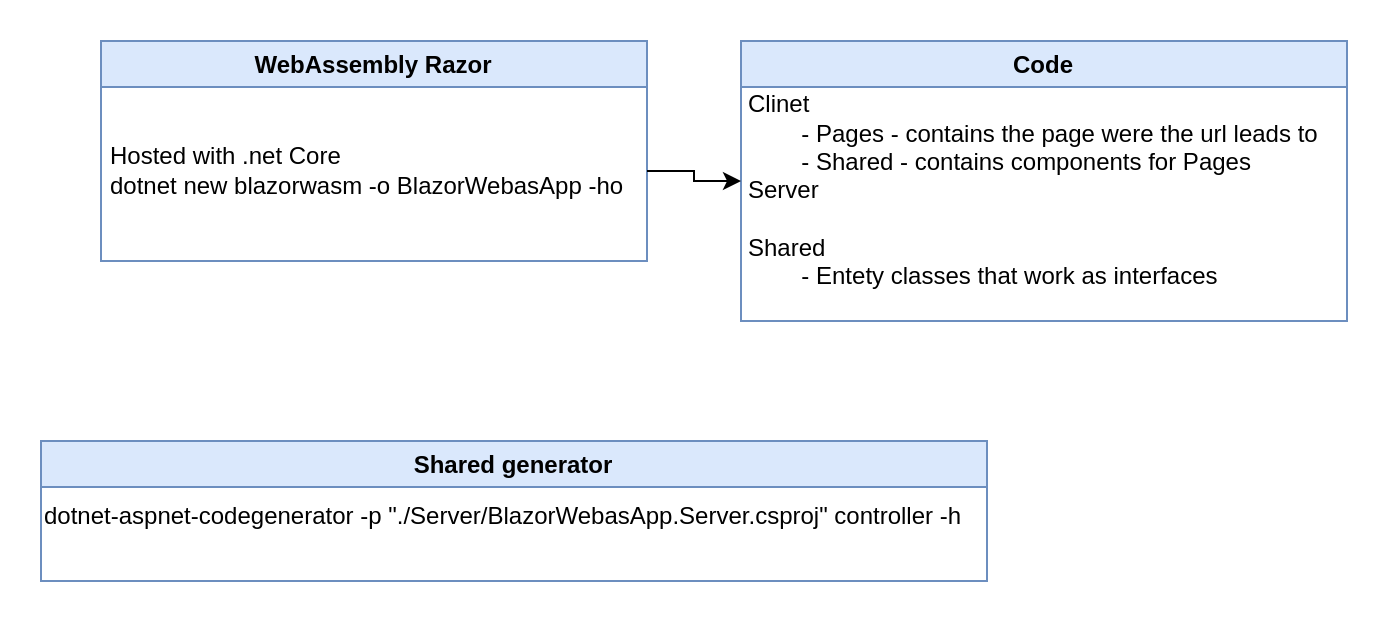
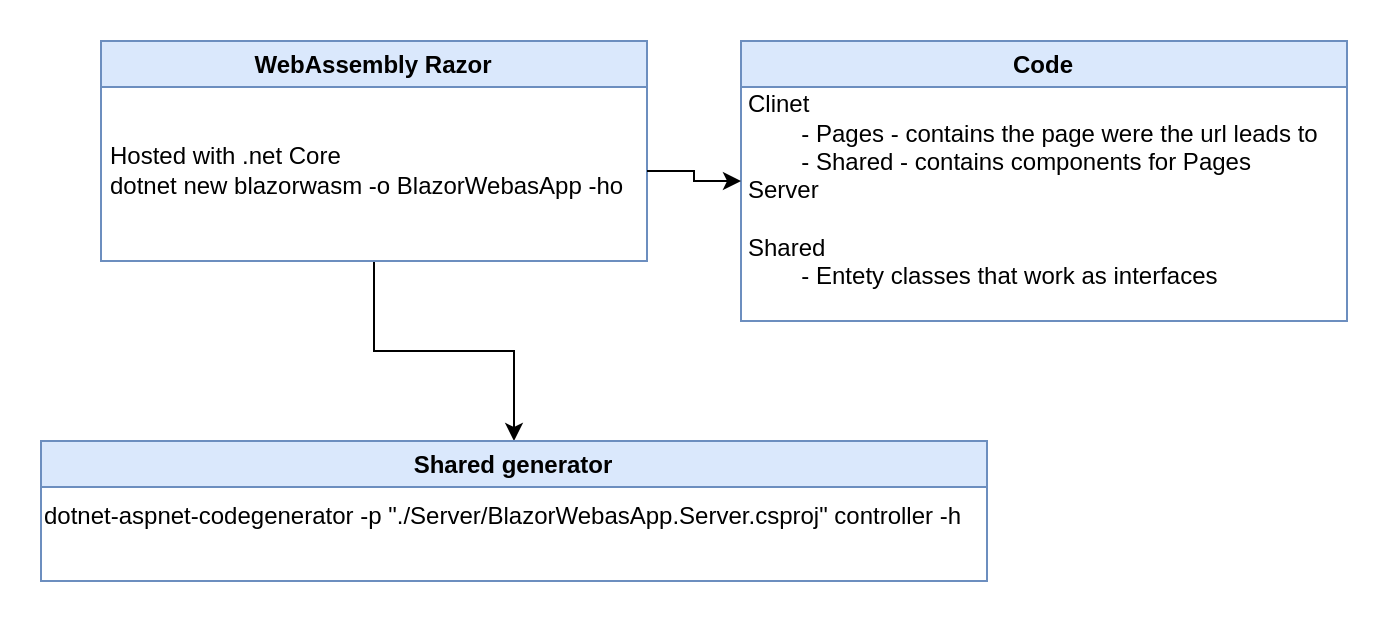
none -> (439, 351)
